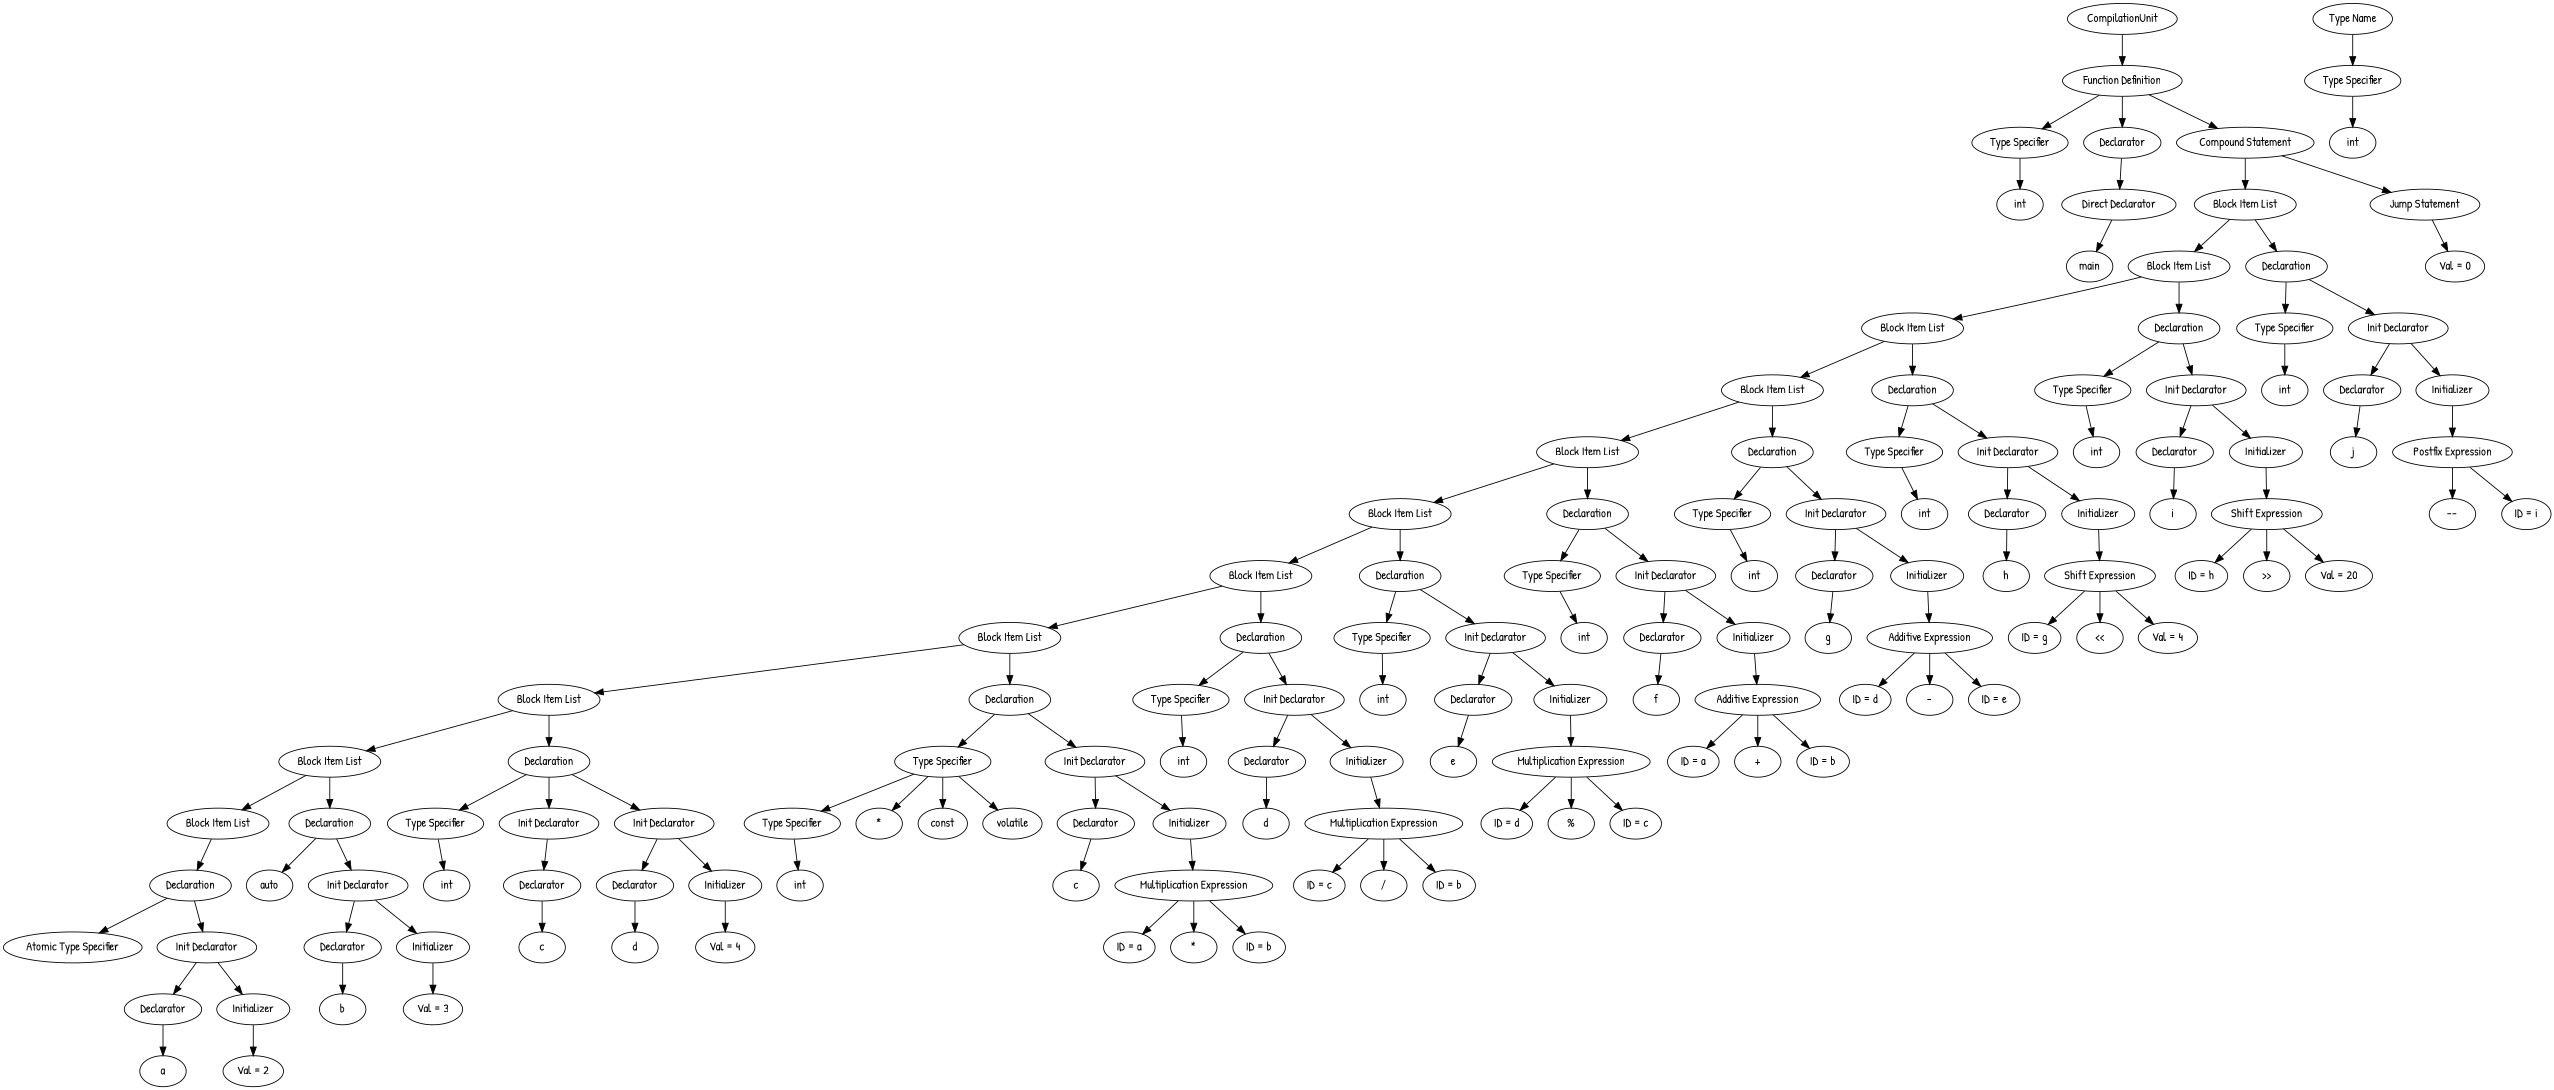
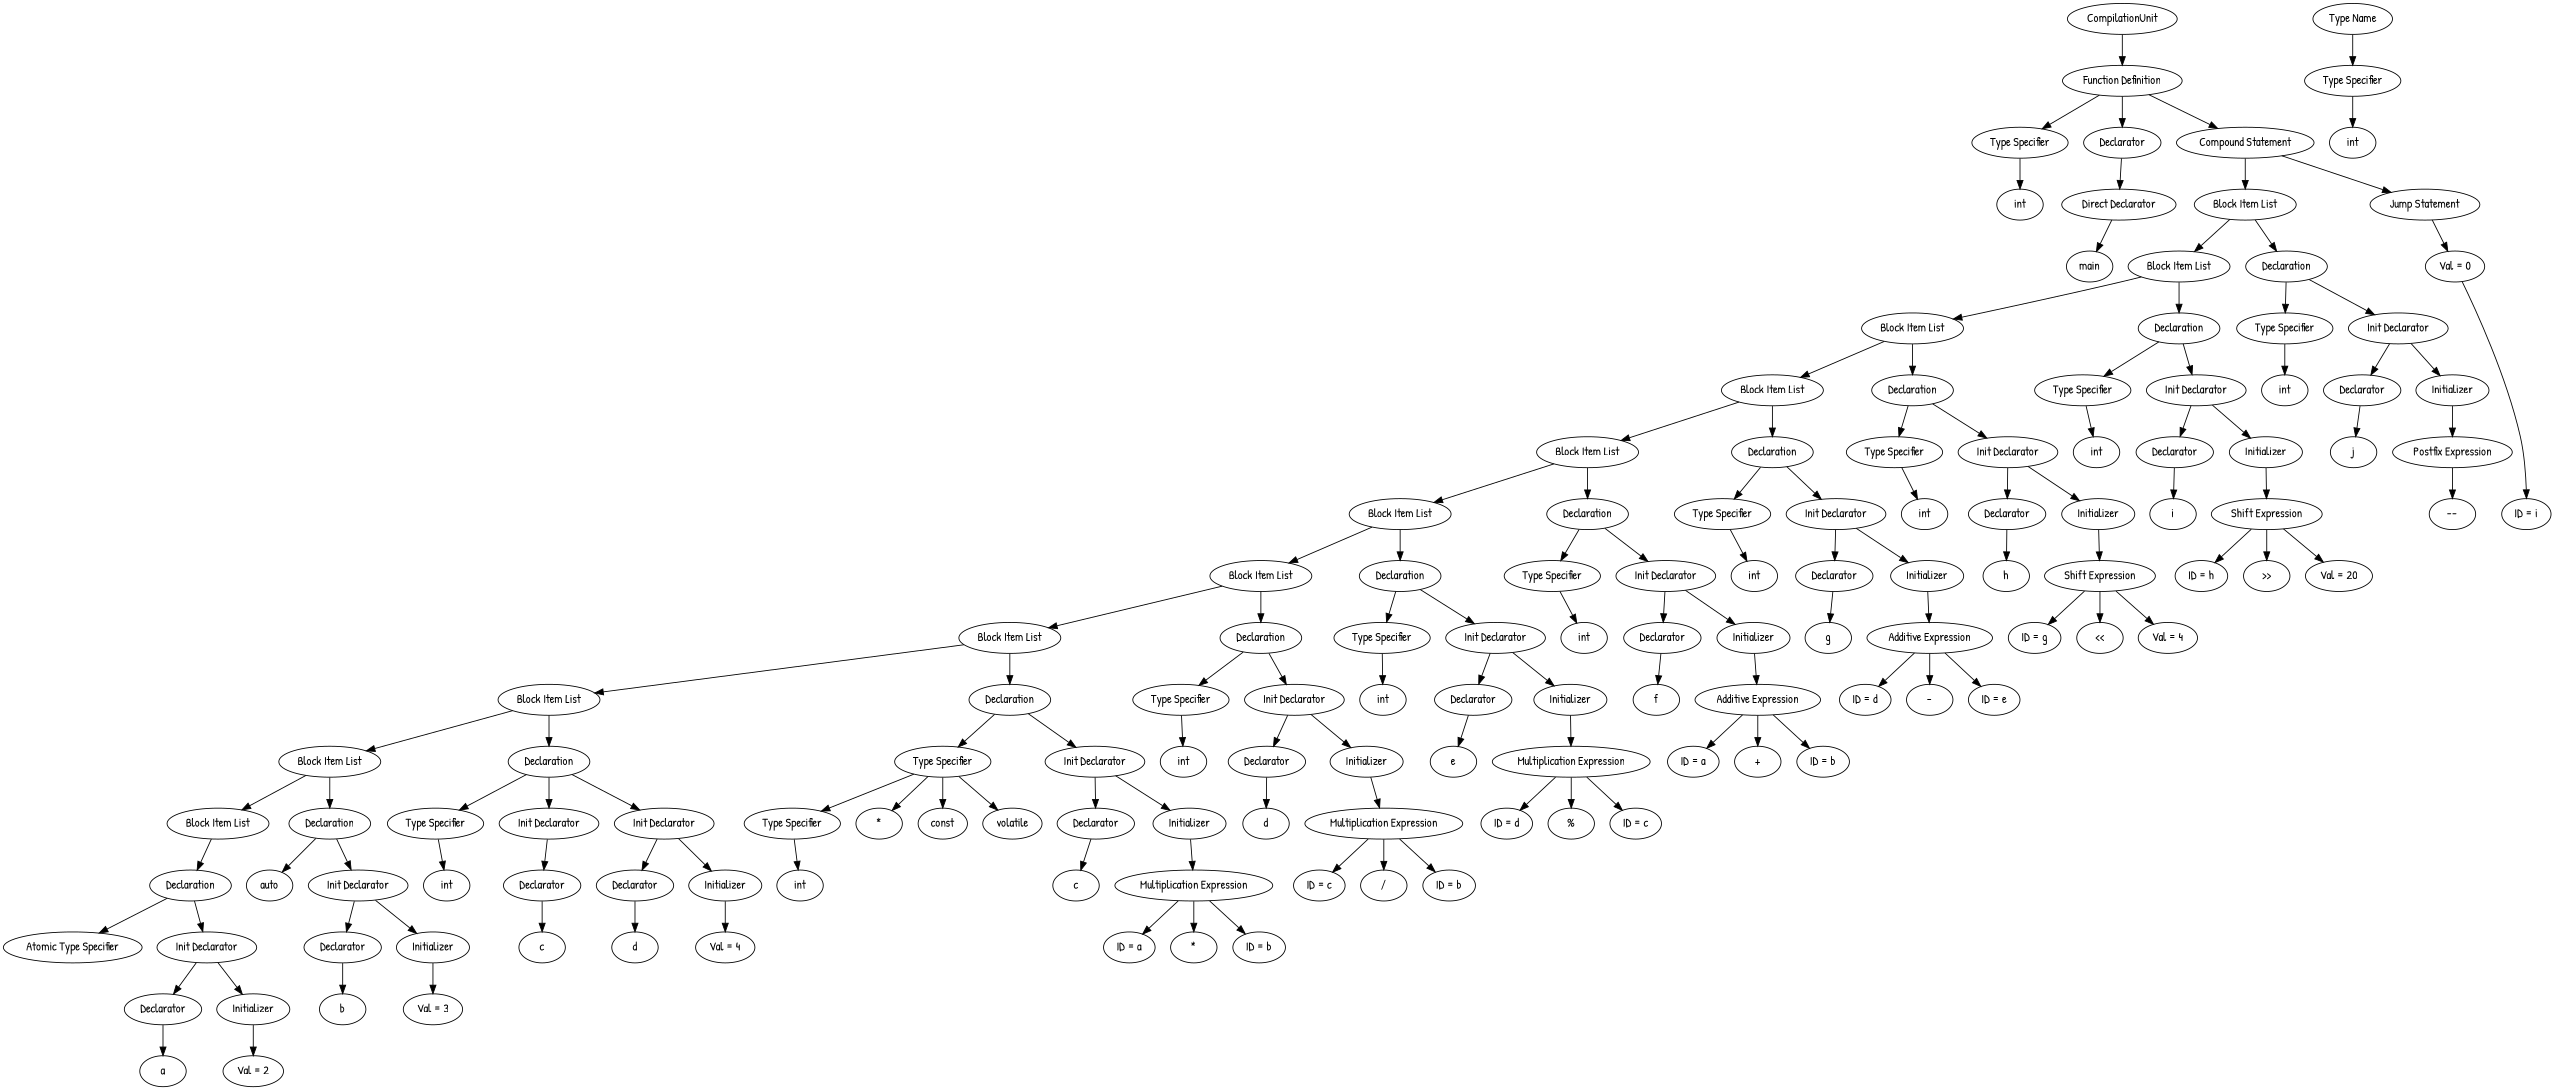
(2488, 482) -> (2504, 383)
